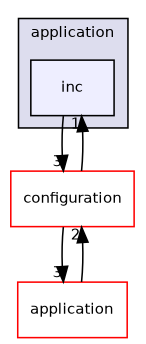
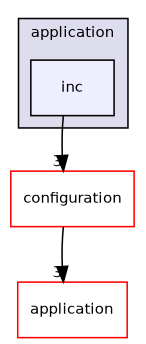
(83, 151) -> none
(83, 262) -> none
